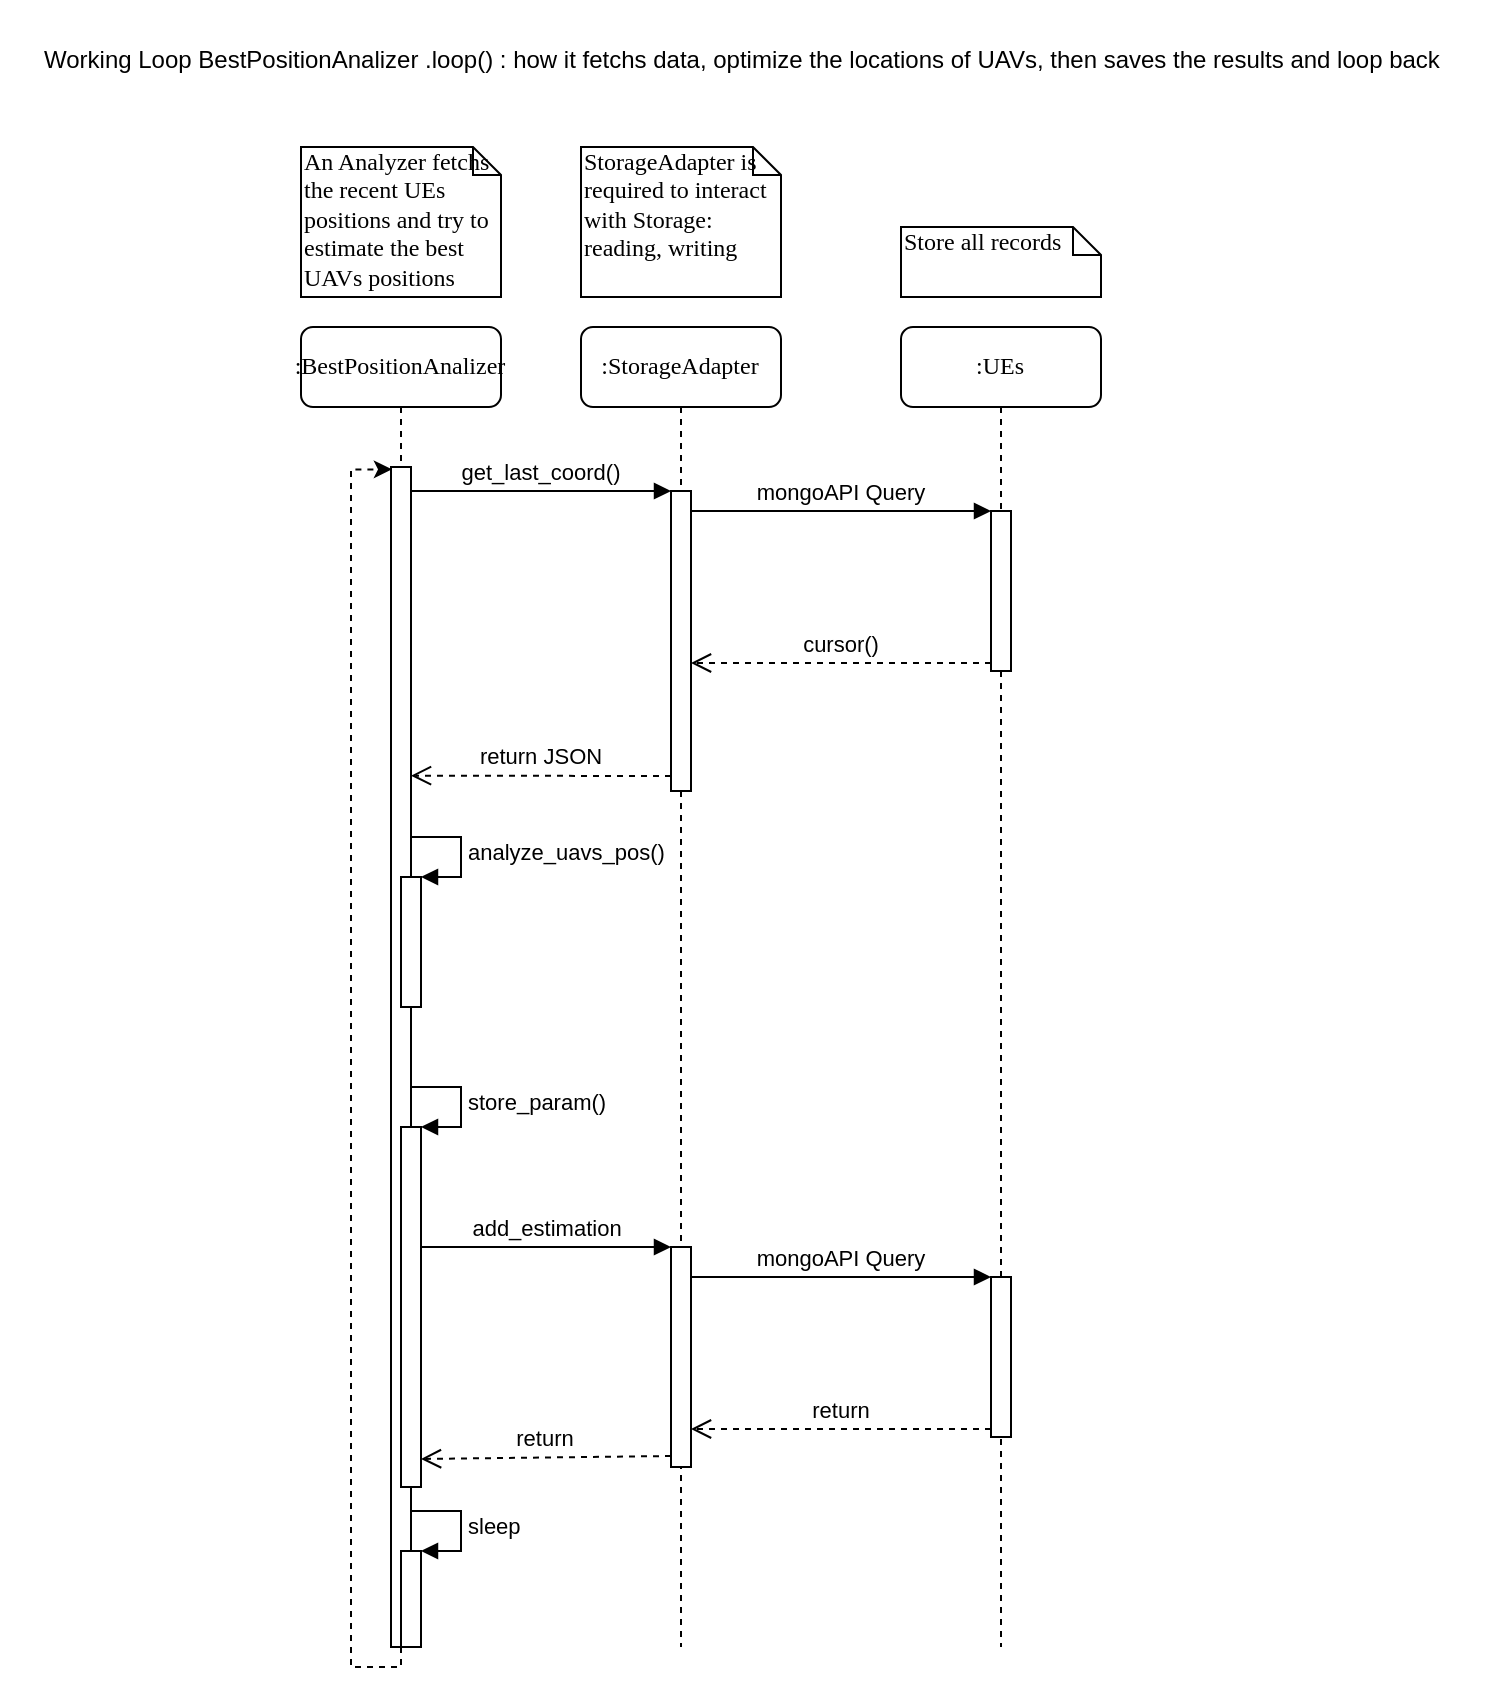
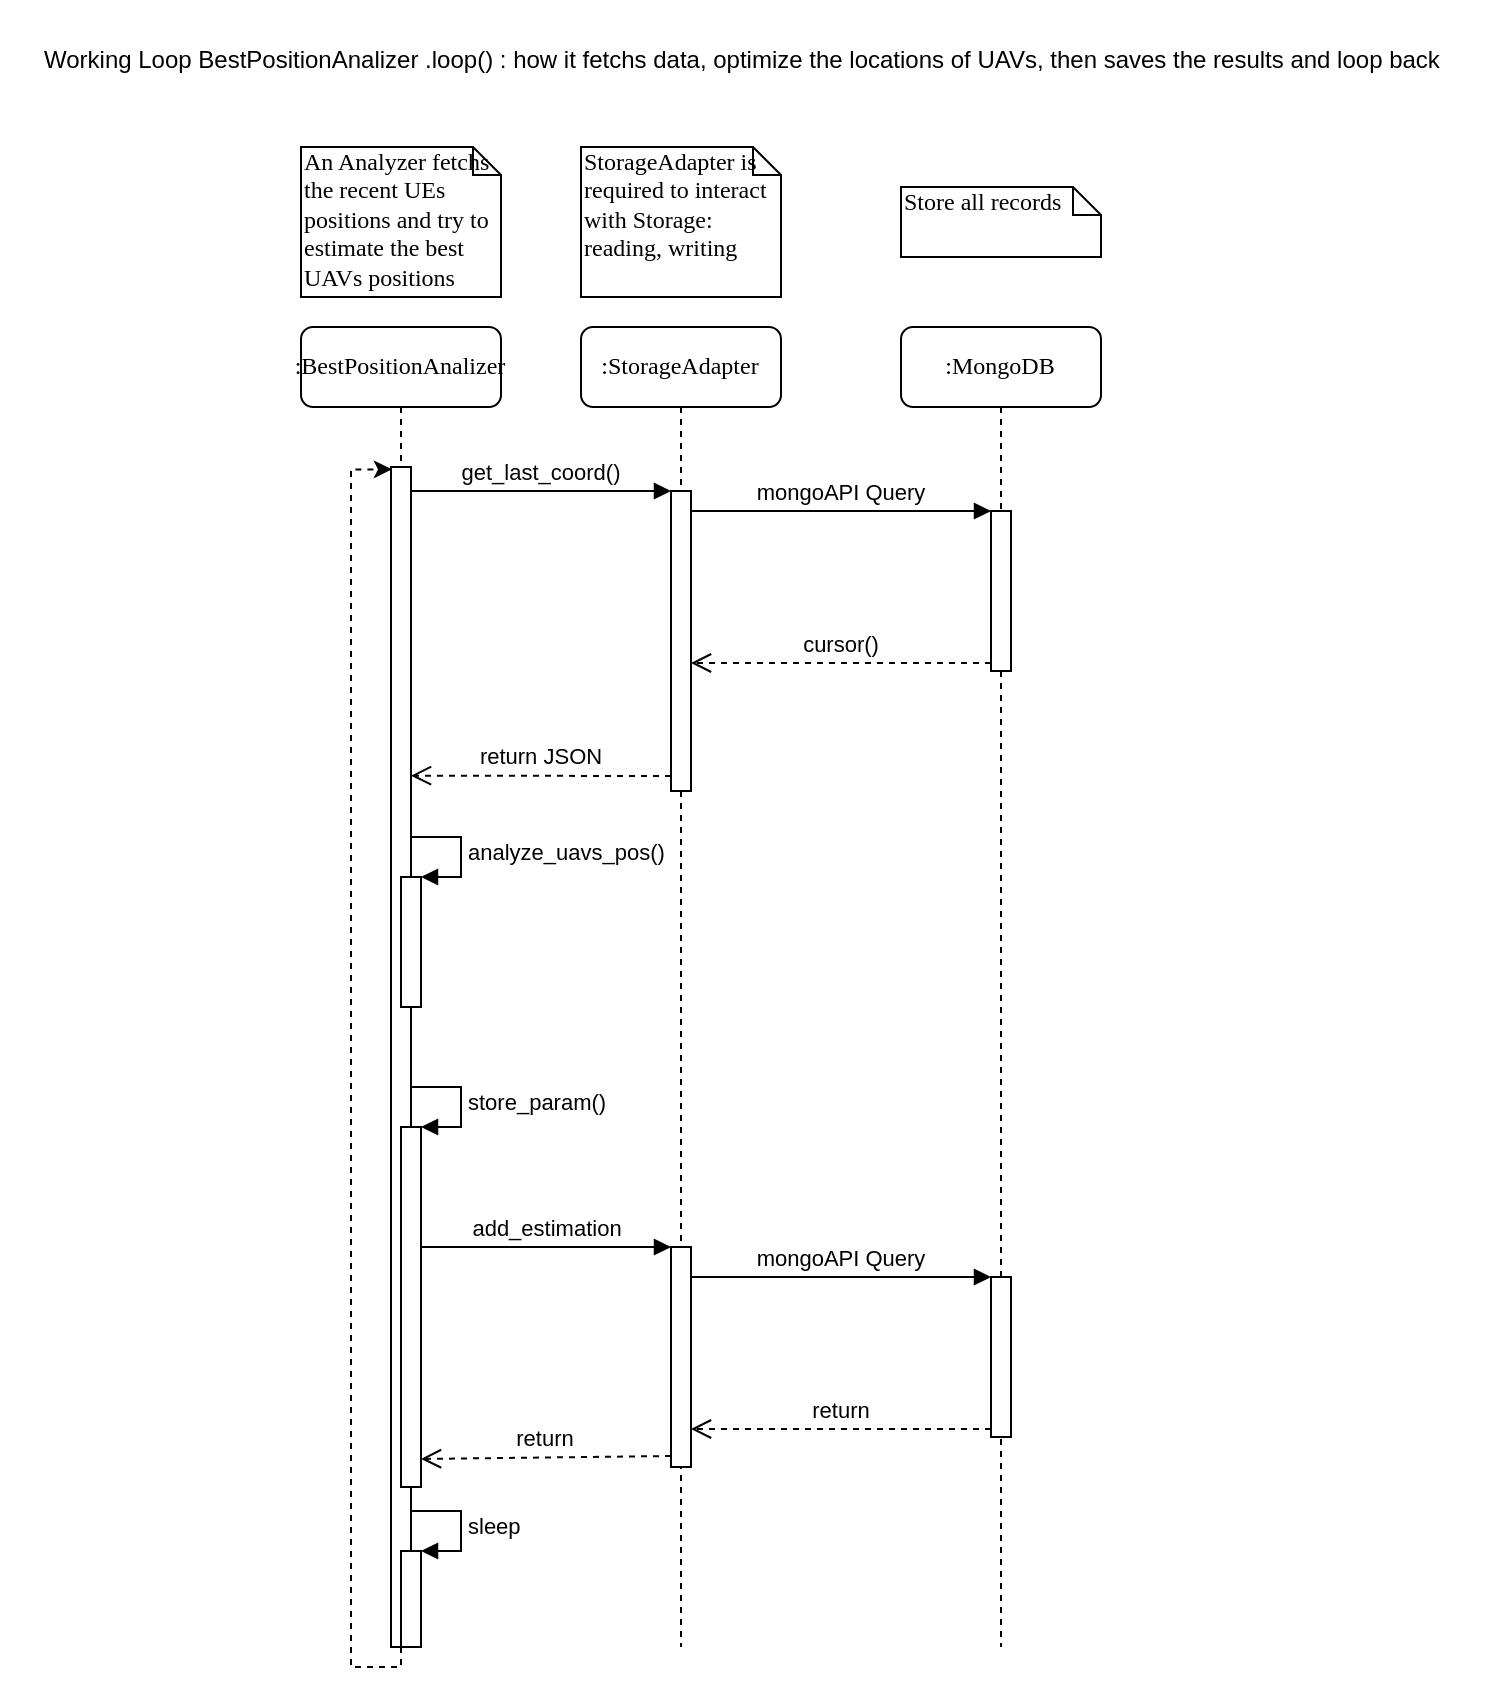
(1001, 262) -> (1001, 222)
(1001, 367) -> (1001, 367)
